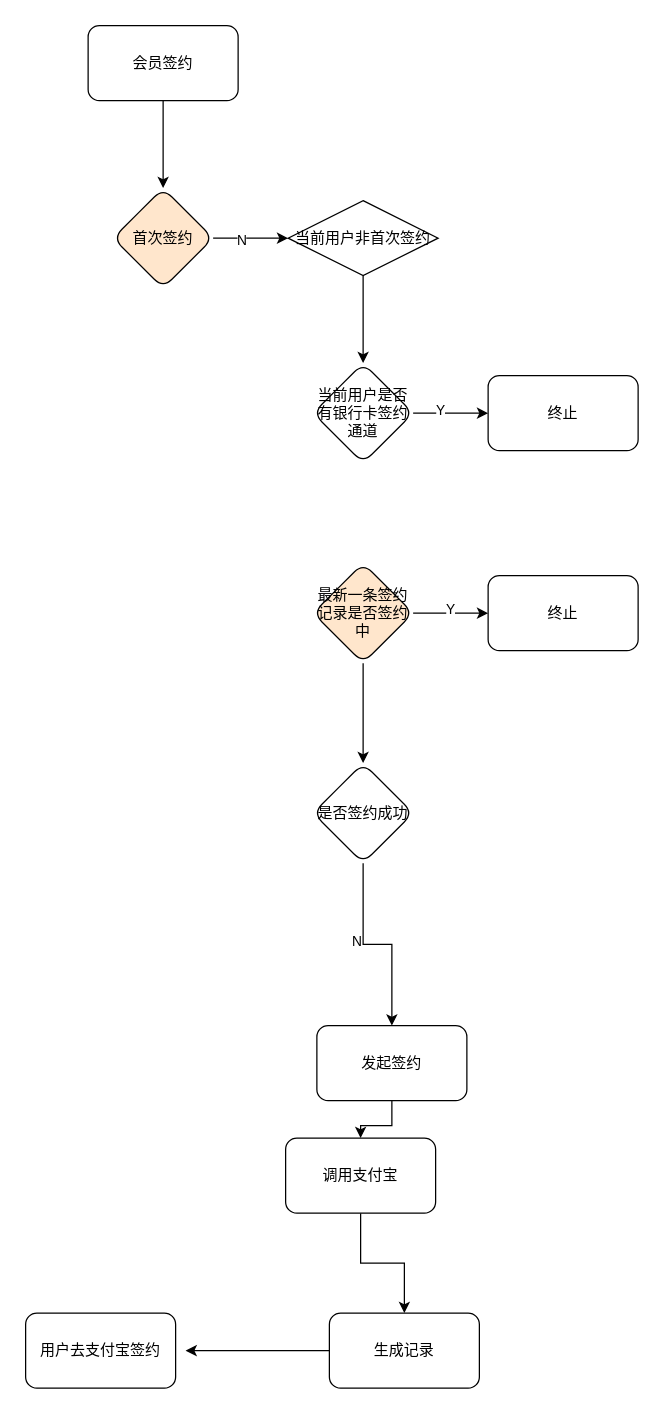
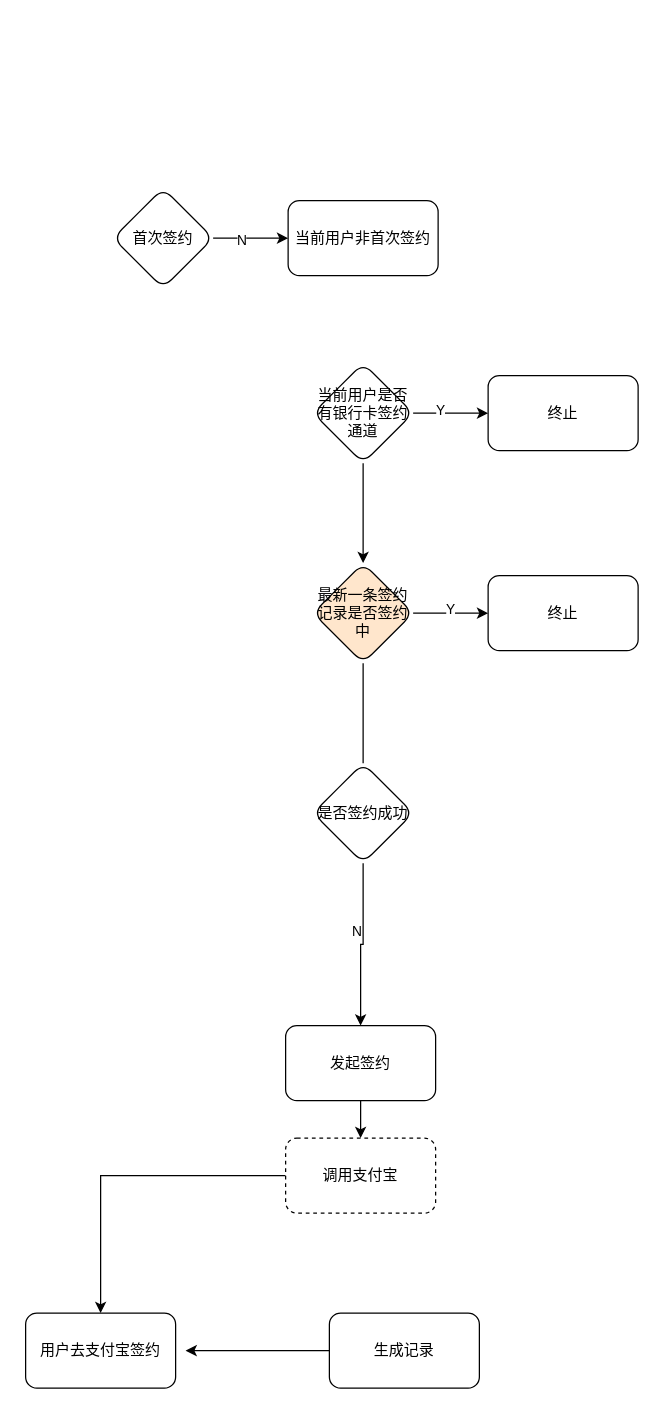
(163, 63) -> none
(163, 140) -> none
(163, 238) -> (163, 238)
(363, 238) -> (363, 238)
(363, 315) -> none
none -> (363, 509)
(363, 753) -> (363, 756)
(392, 1063) -> (361, 1063)
(361, 1176) -> (361, 1176)
(378, 1263) -> (129, 1176)
